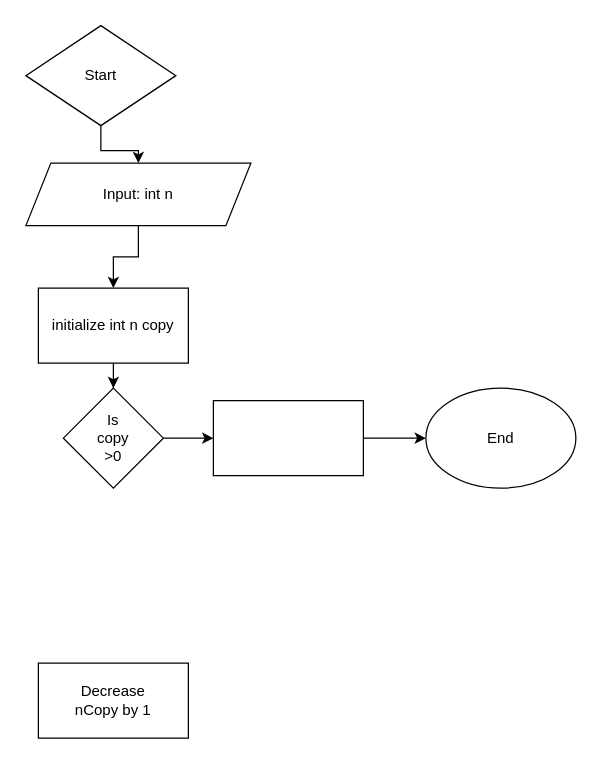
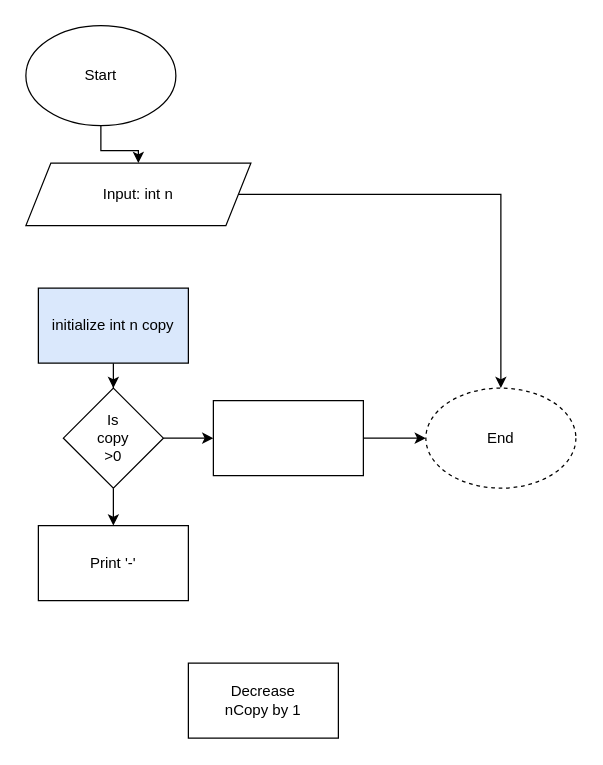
(101, 76) -> (101, 76)
(130, 257) -> (462, 194)
(113, 326) -> (113, 326)
(501, 438) -> (501, 438)
none -> (113, 511)
none -> (113, 563)
(113, 701) -> (263, 701)
